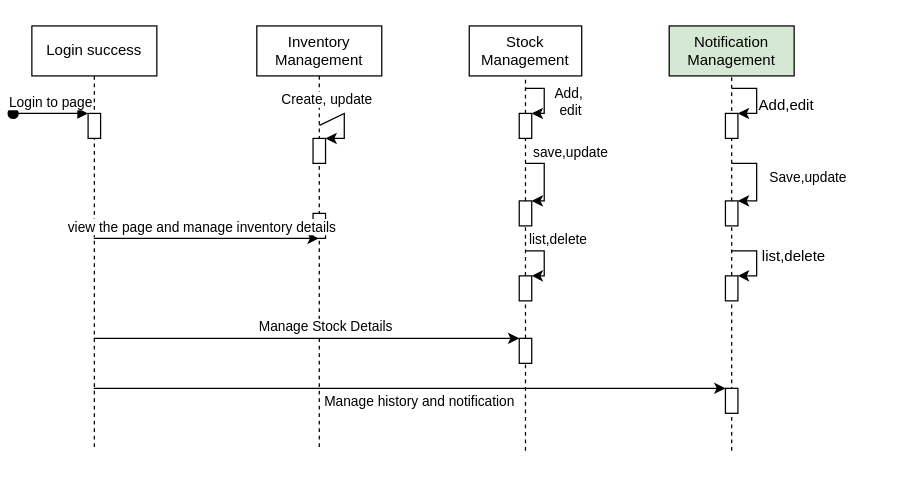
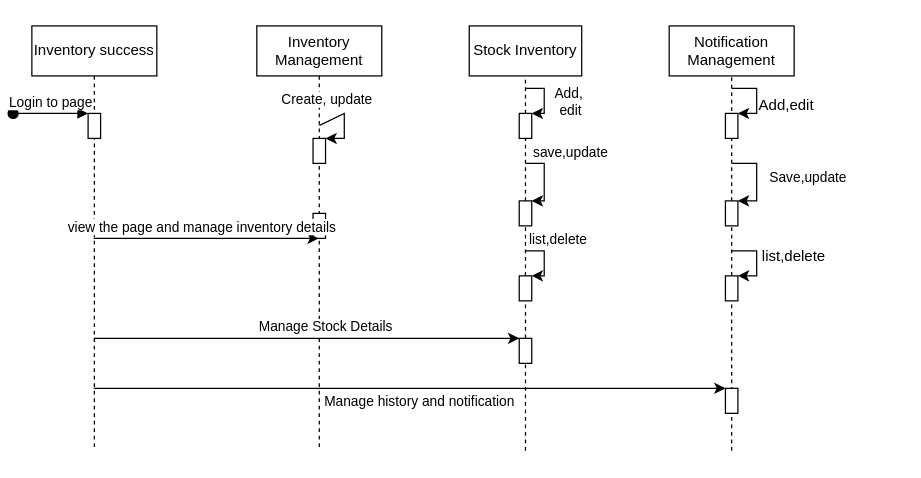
(94, 51) -> (94, 51)
(526, 51) -> (526, 51)
(732, 51) -> (732, 51)
